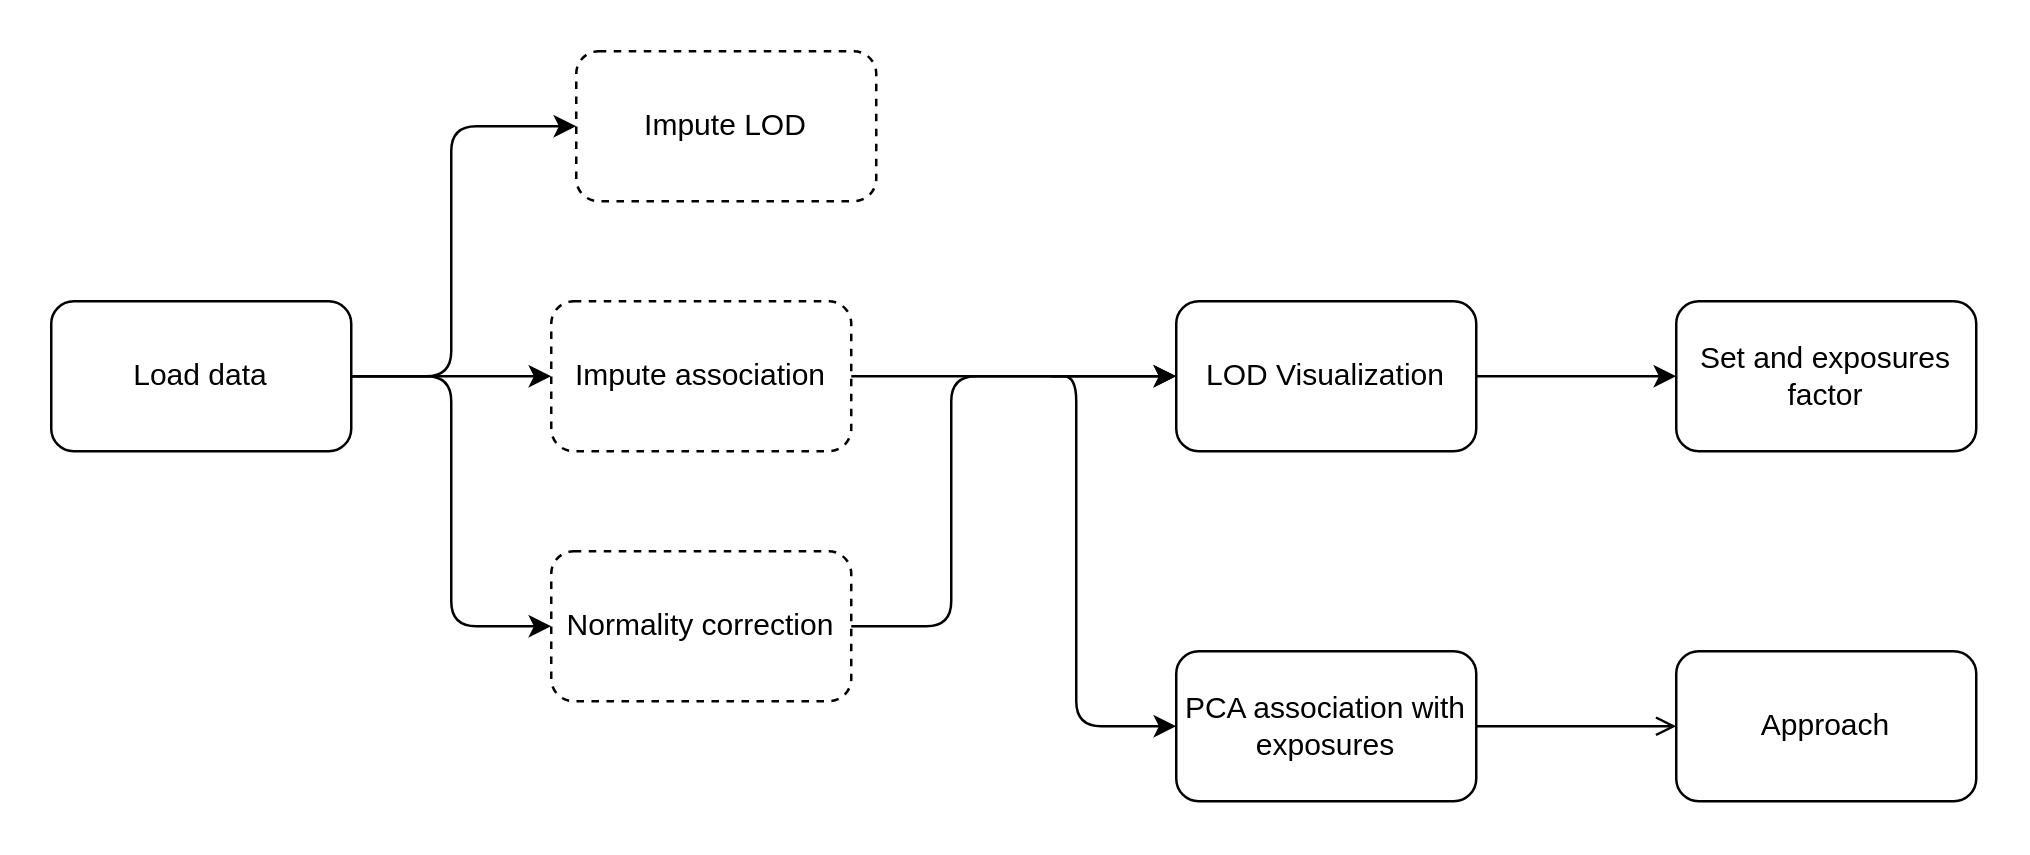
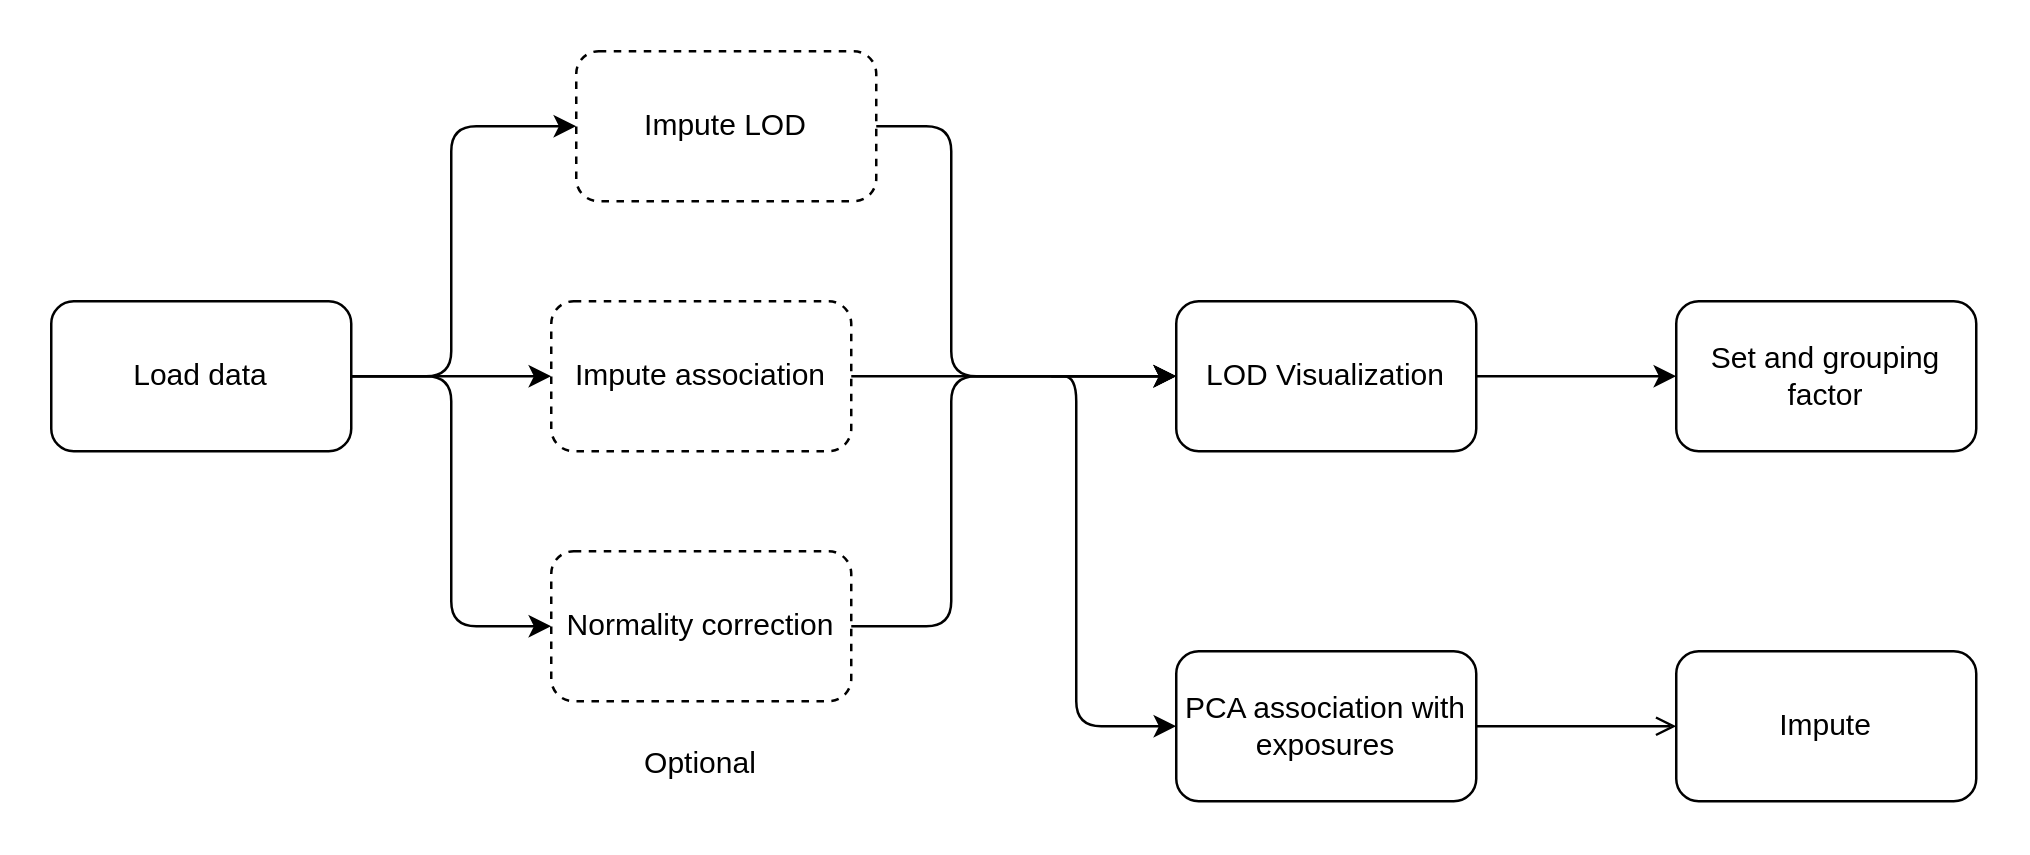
none -> (951, 219)
(1826, 376) -> (1826, 376)
(1826, 726) -> (1826, 726)
none -> (701, 764)
